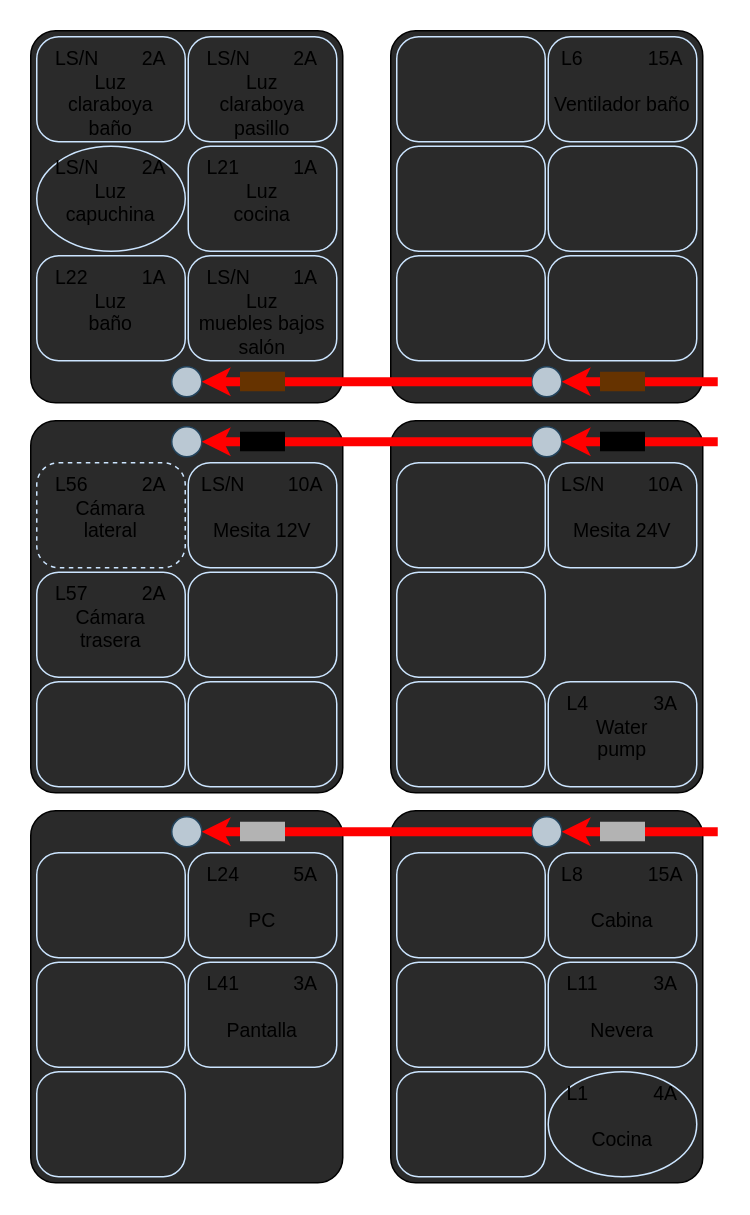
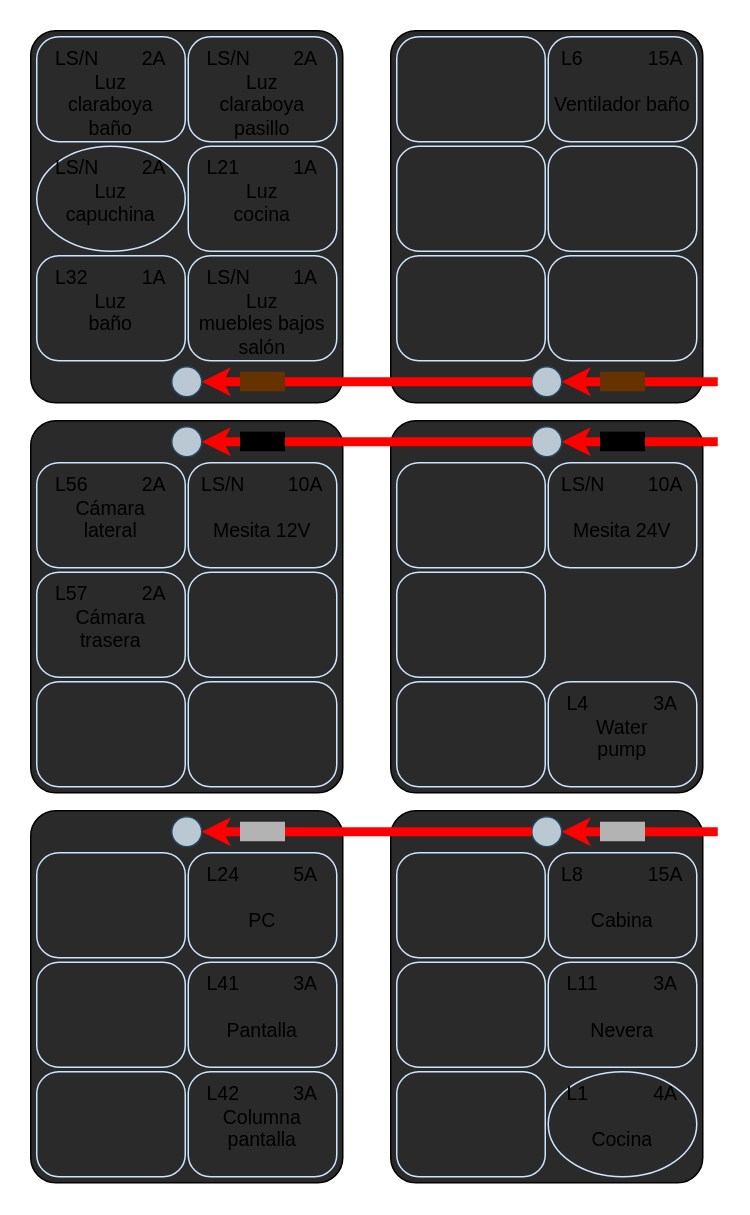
(111, 301) -> (111, 301)
(111, 515) -> (111, 515)
none -> (263, 1124)
